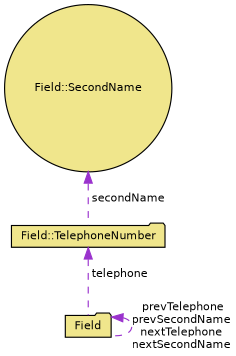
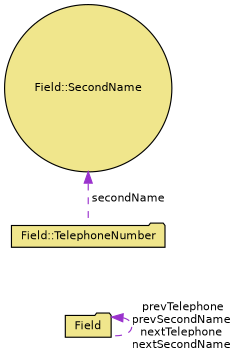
(88, 287) -> none
